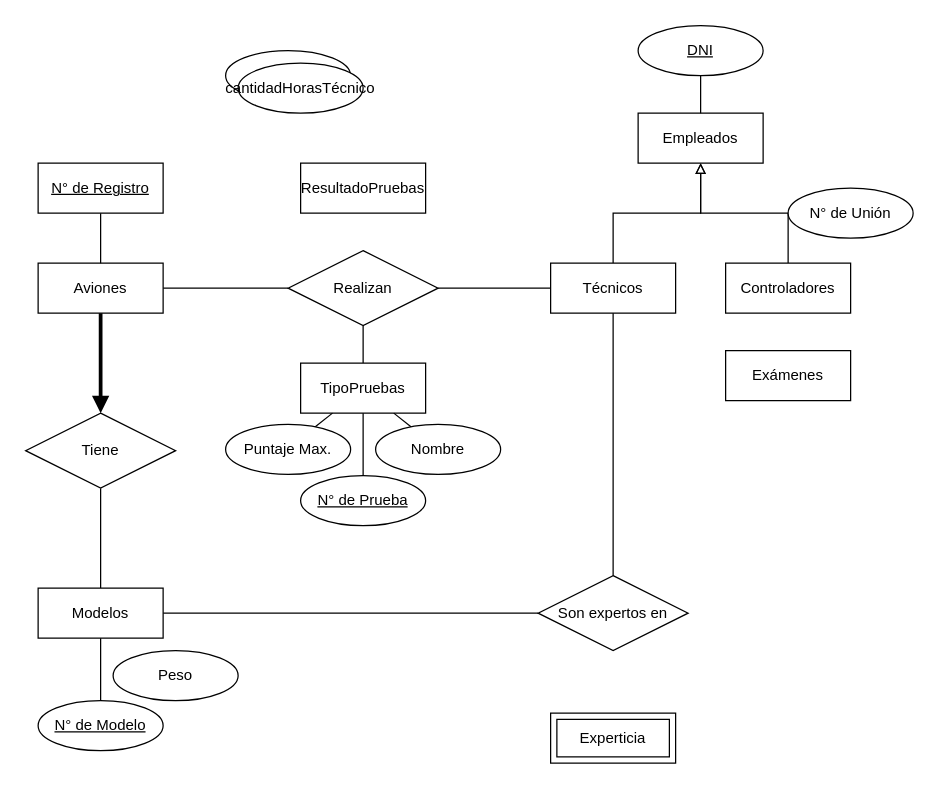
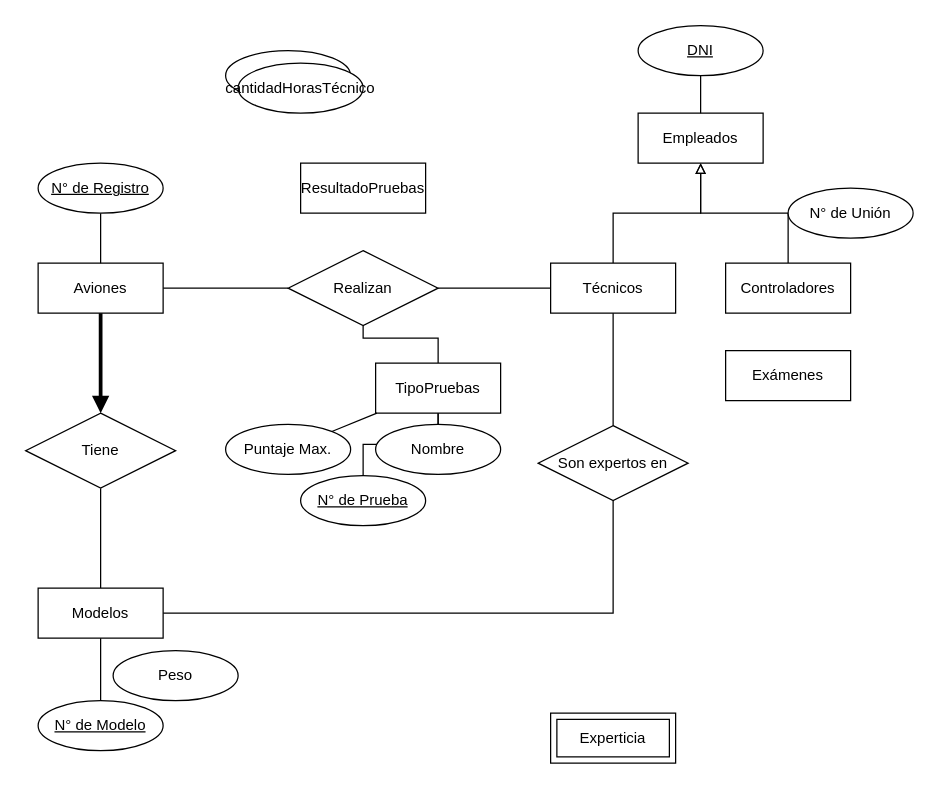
(101, 188) -> (101, 188)
(363, 388) -> (438, 388)
(613, 613) -> (613, 463)
